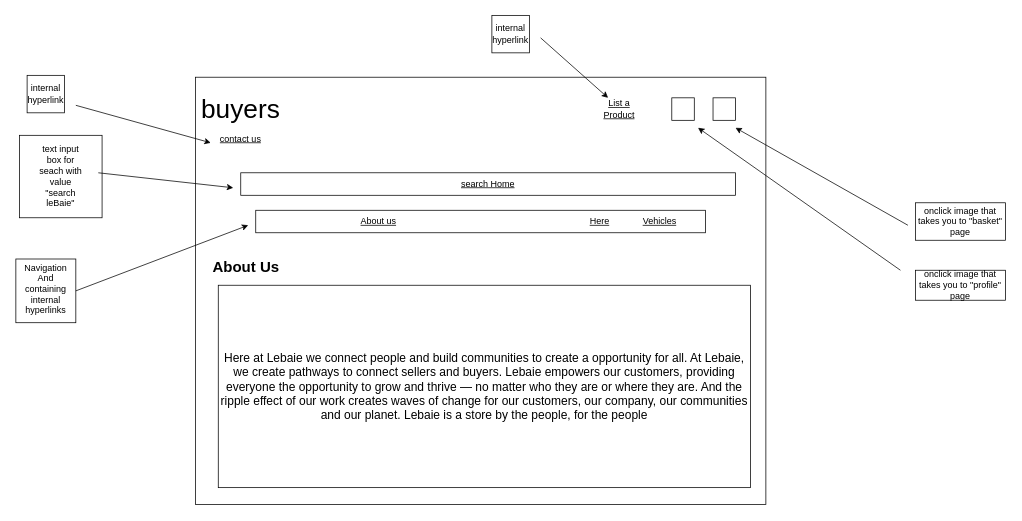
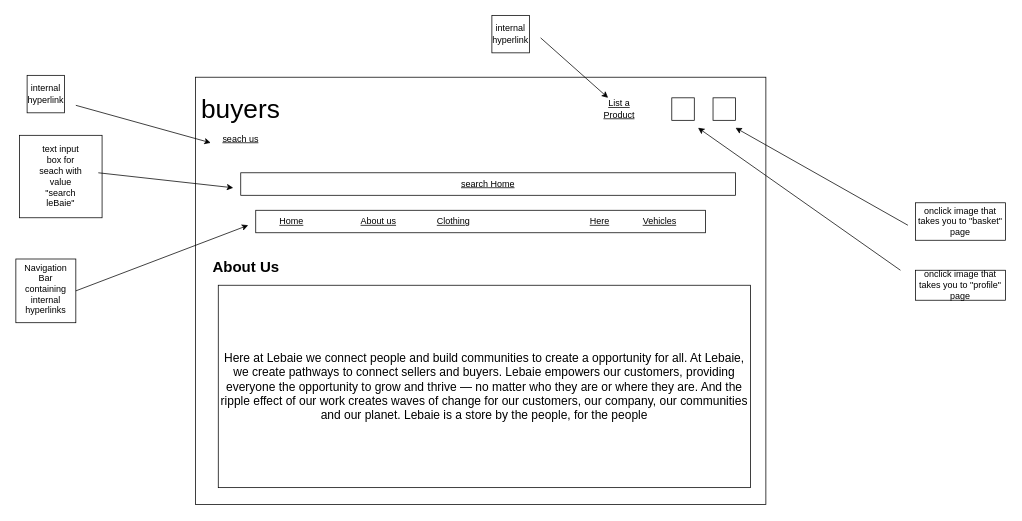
(240, 139) -> (240, 139)
none -> (291, 222)
none -> (453, 222)
(45, 289) -> (45, 289)
